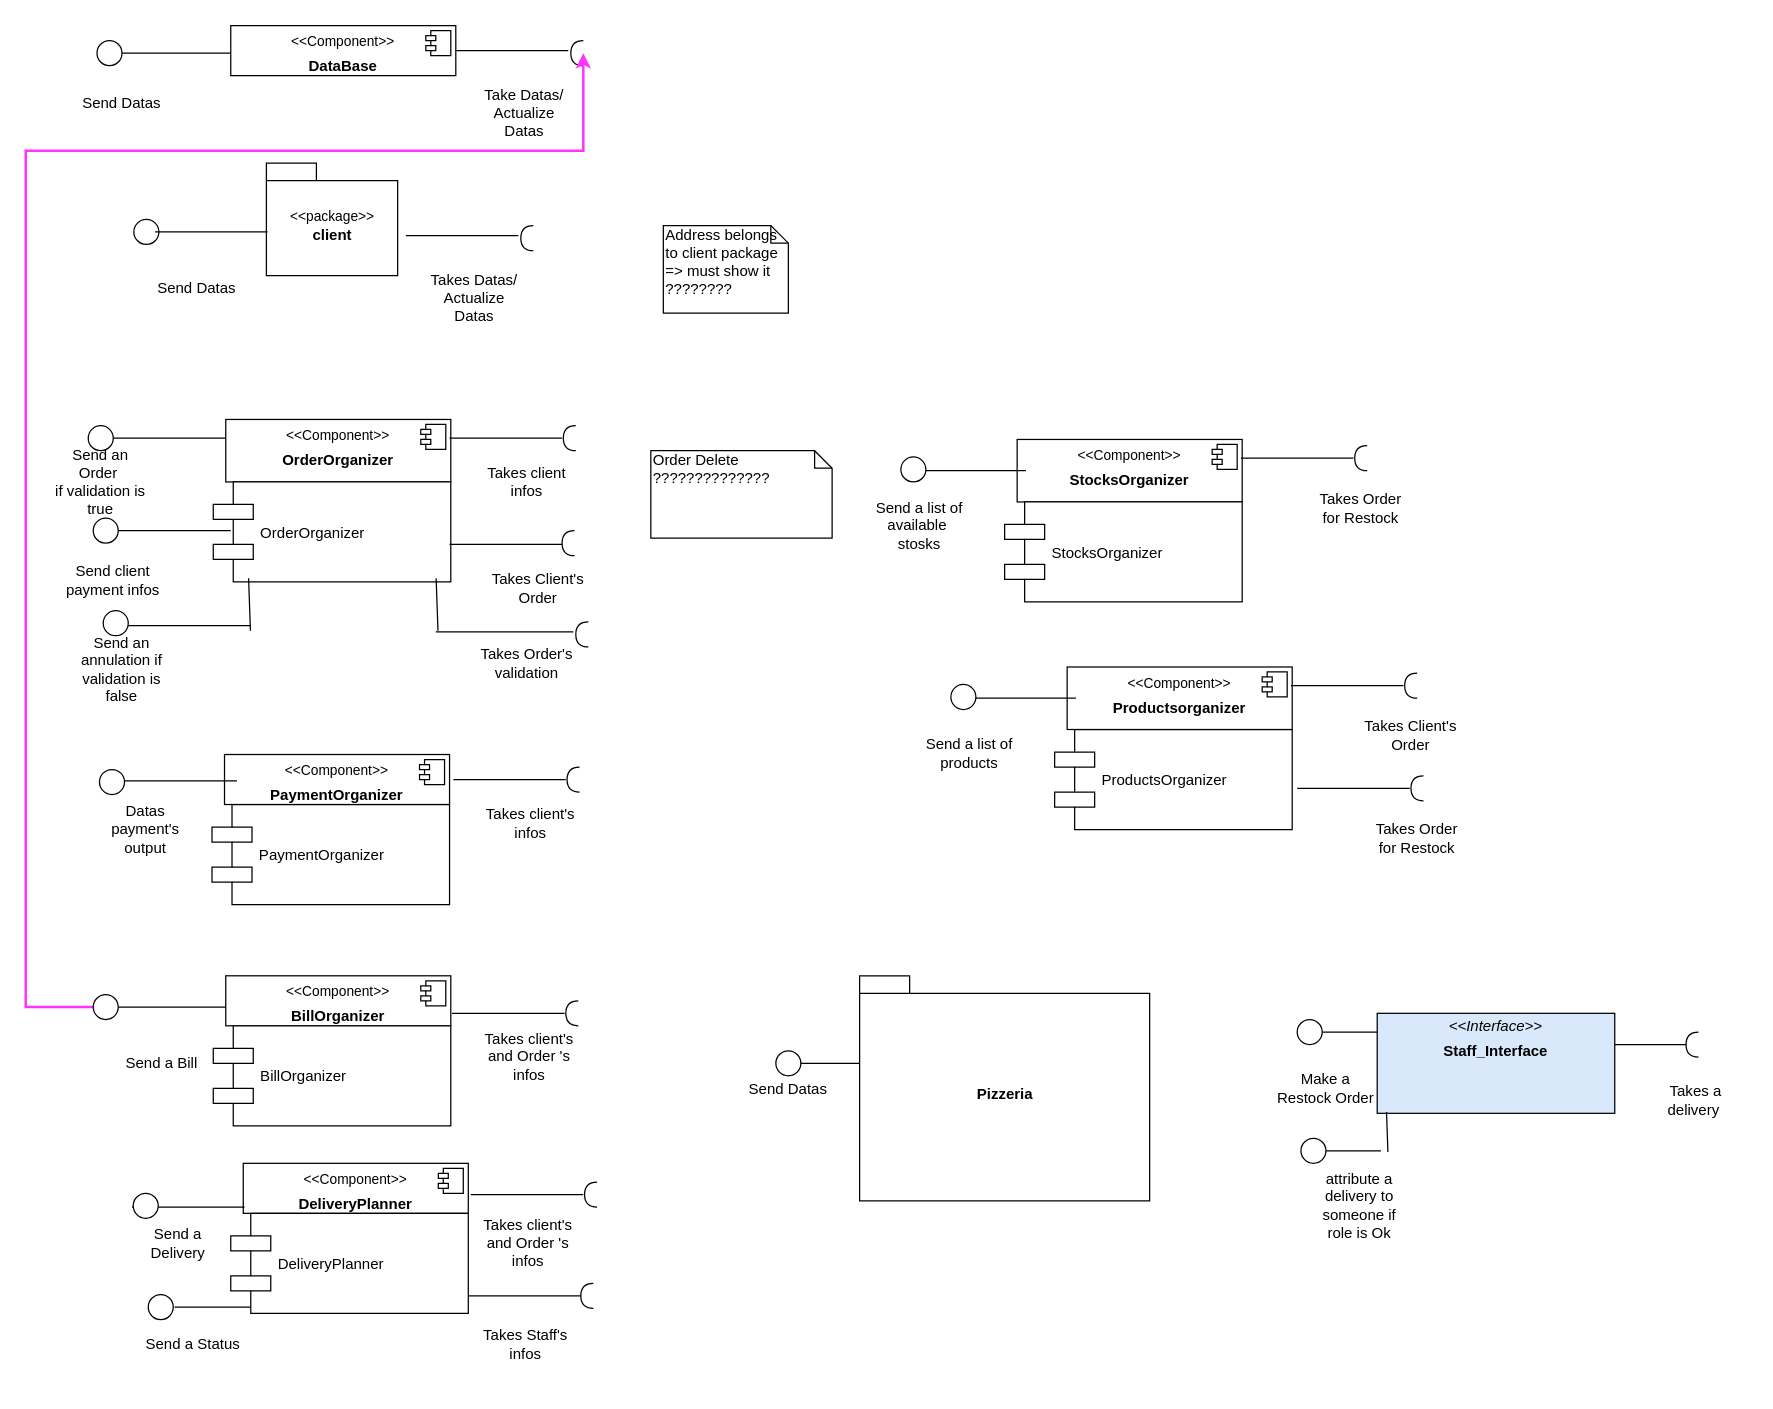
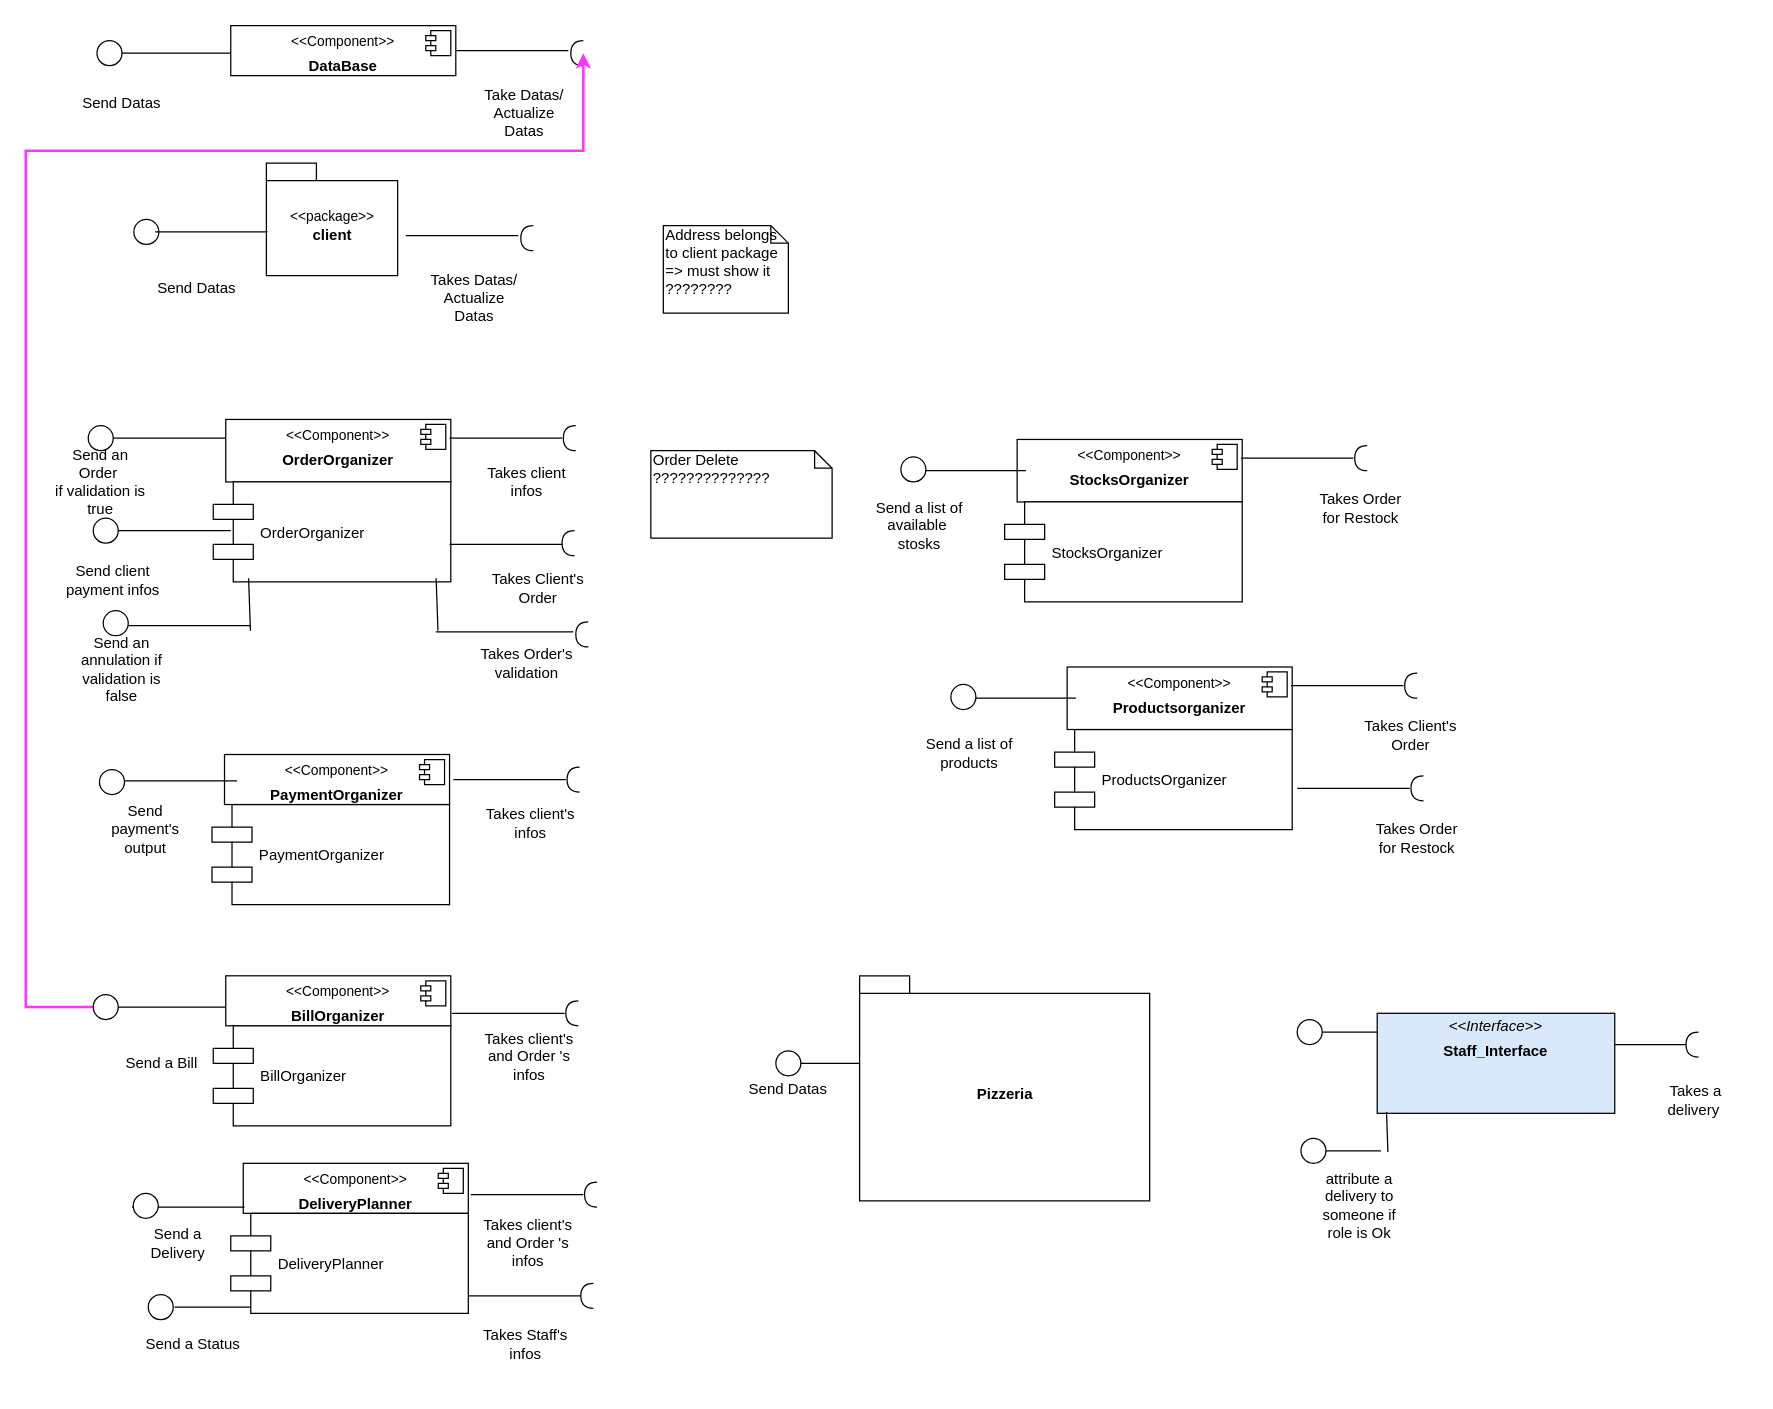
(146, 829) -> (146, 829)
(1326, 1088) -> none
